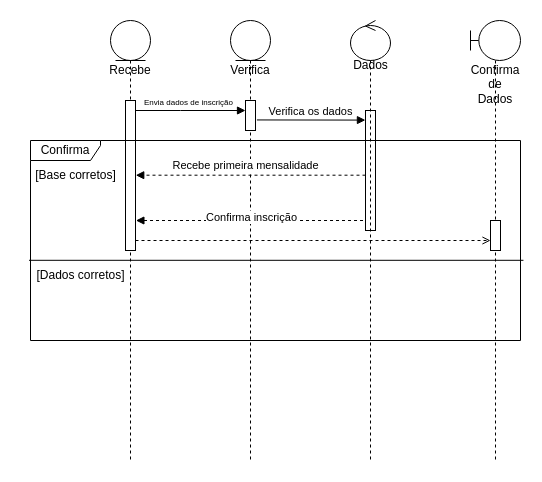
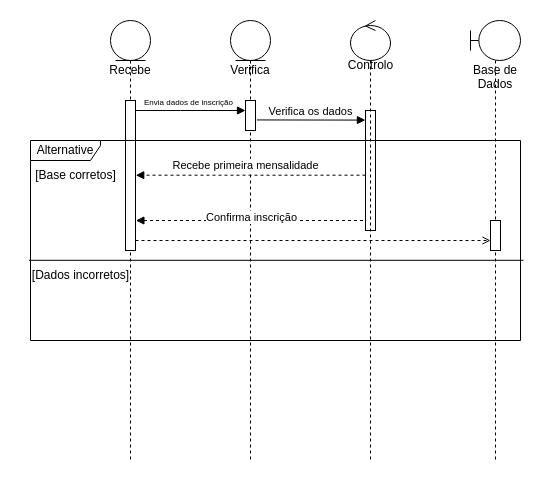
(371, 66) -> (371, 66)
(496, 85) -> (496, 78)
(66, 151) -> (66, 151)
(81, 276) -> (81, 276)
